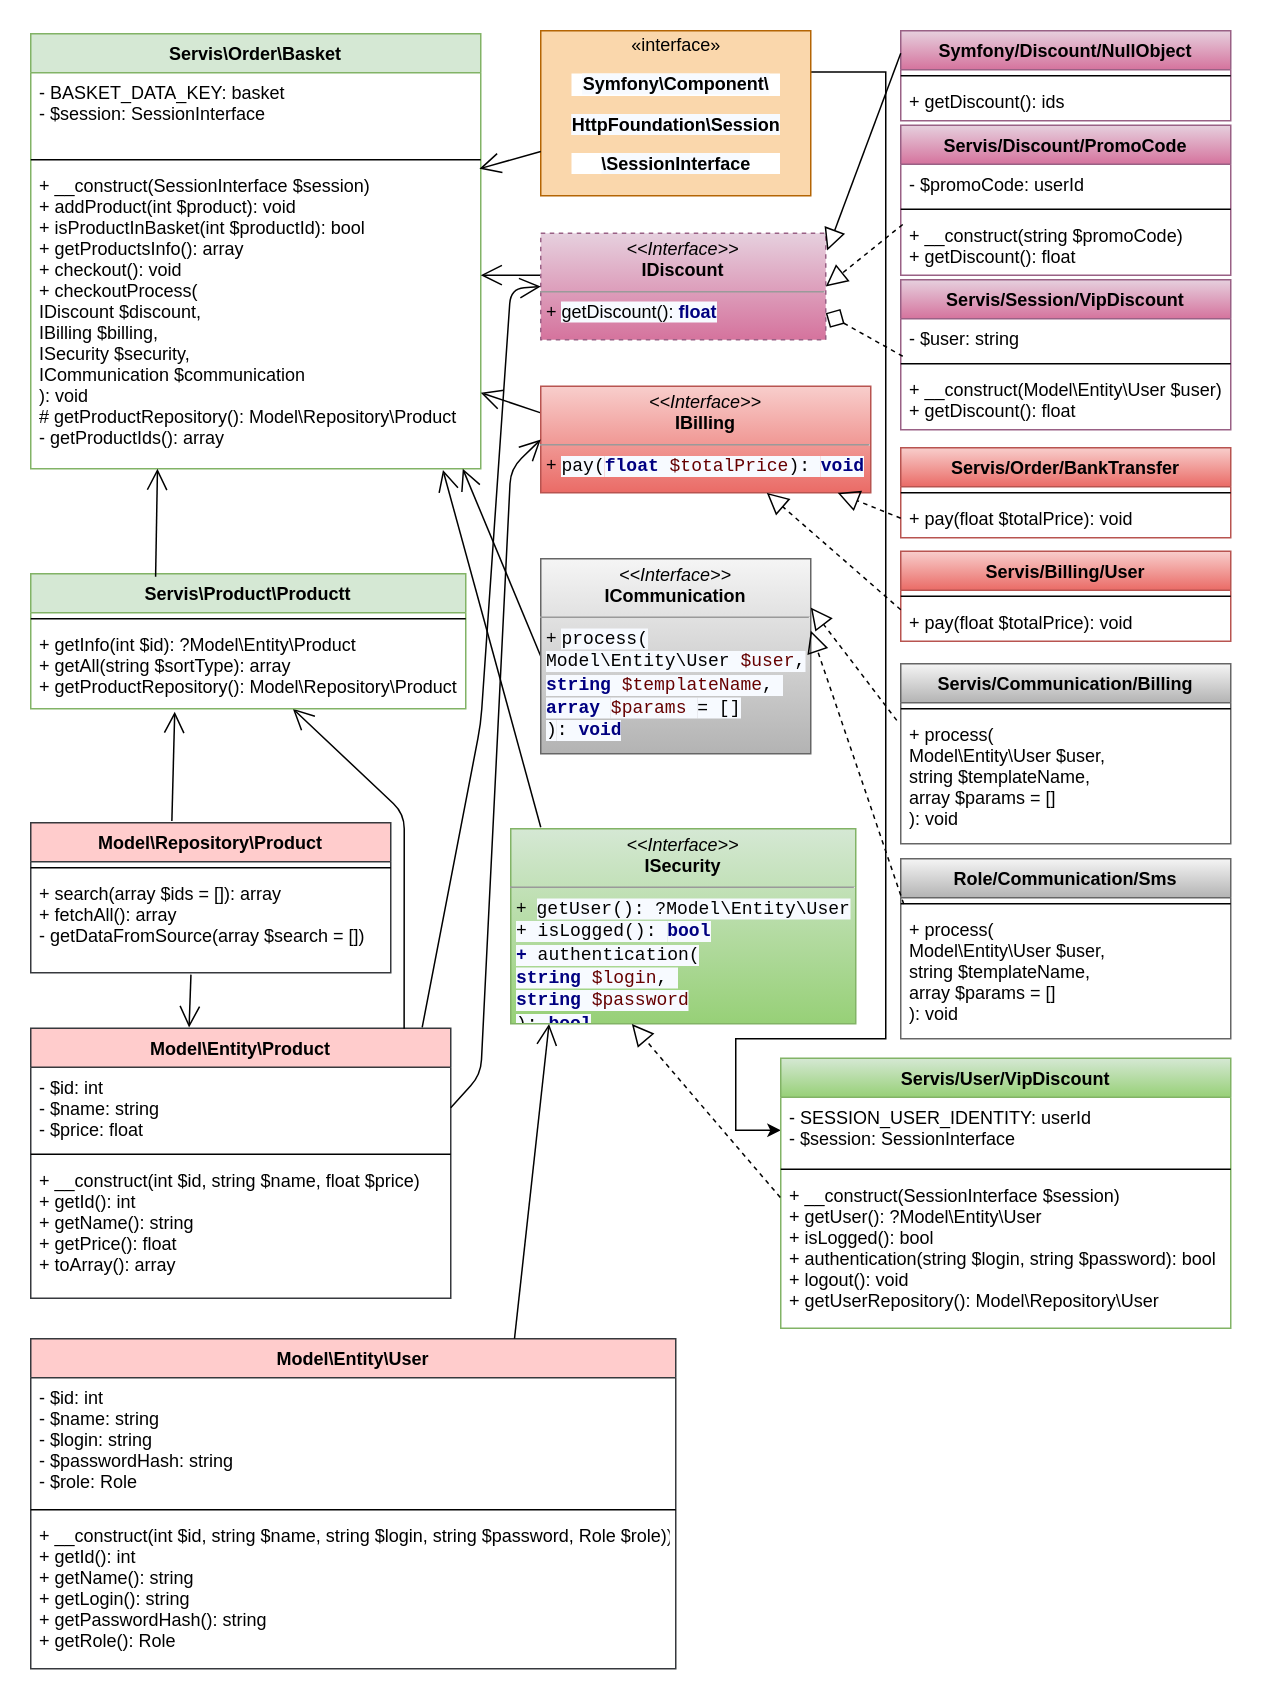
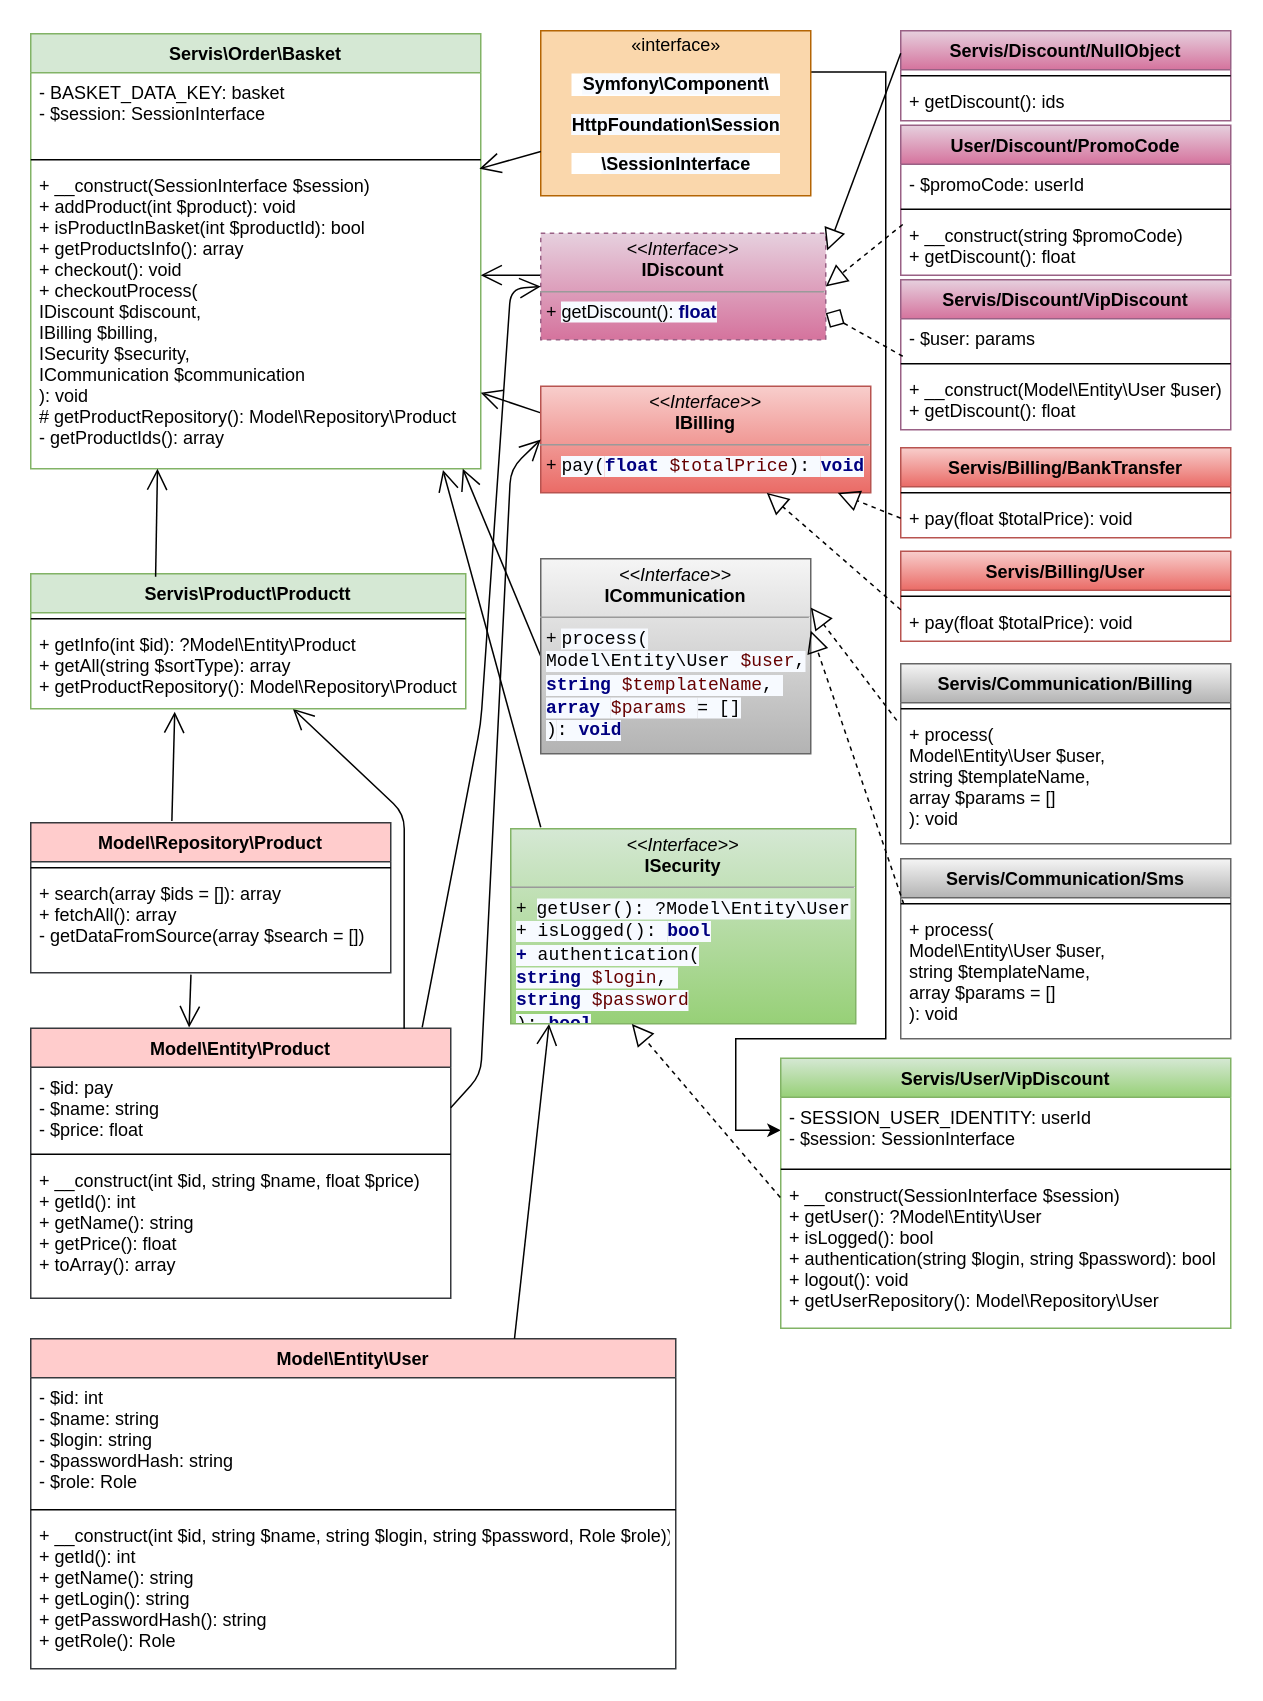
(1065, 51) -> (1065, 51)
(1065, 146) -> (1065, 146)
(1065, 300) -> (1065, 300)
(978, 339) -> (980, 339)
(1065, 468) -> (1065, 468)
(1065, 879) -> (1065, 879)
(78, 1088) -> (80, 1088)
